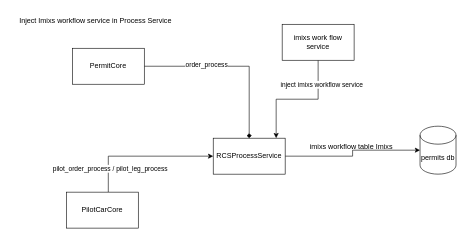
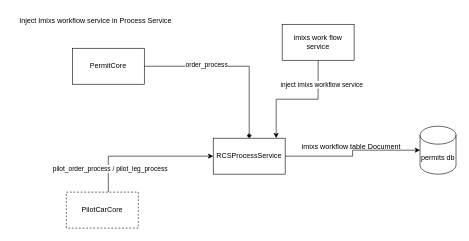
(352, 147) -> (352, 147)
(102, 210) -> (102, 210)
